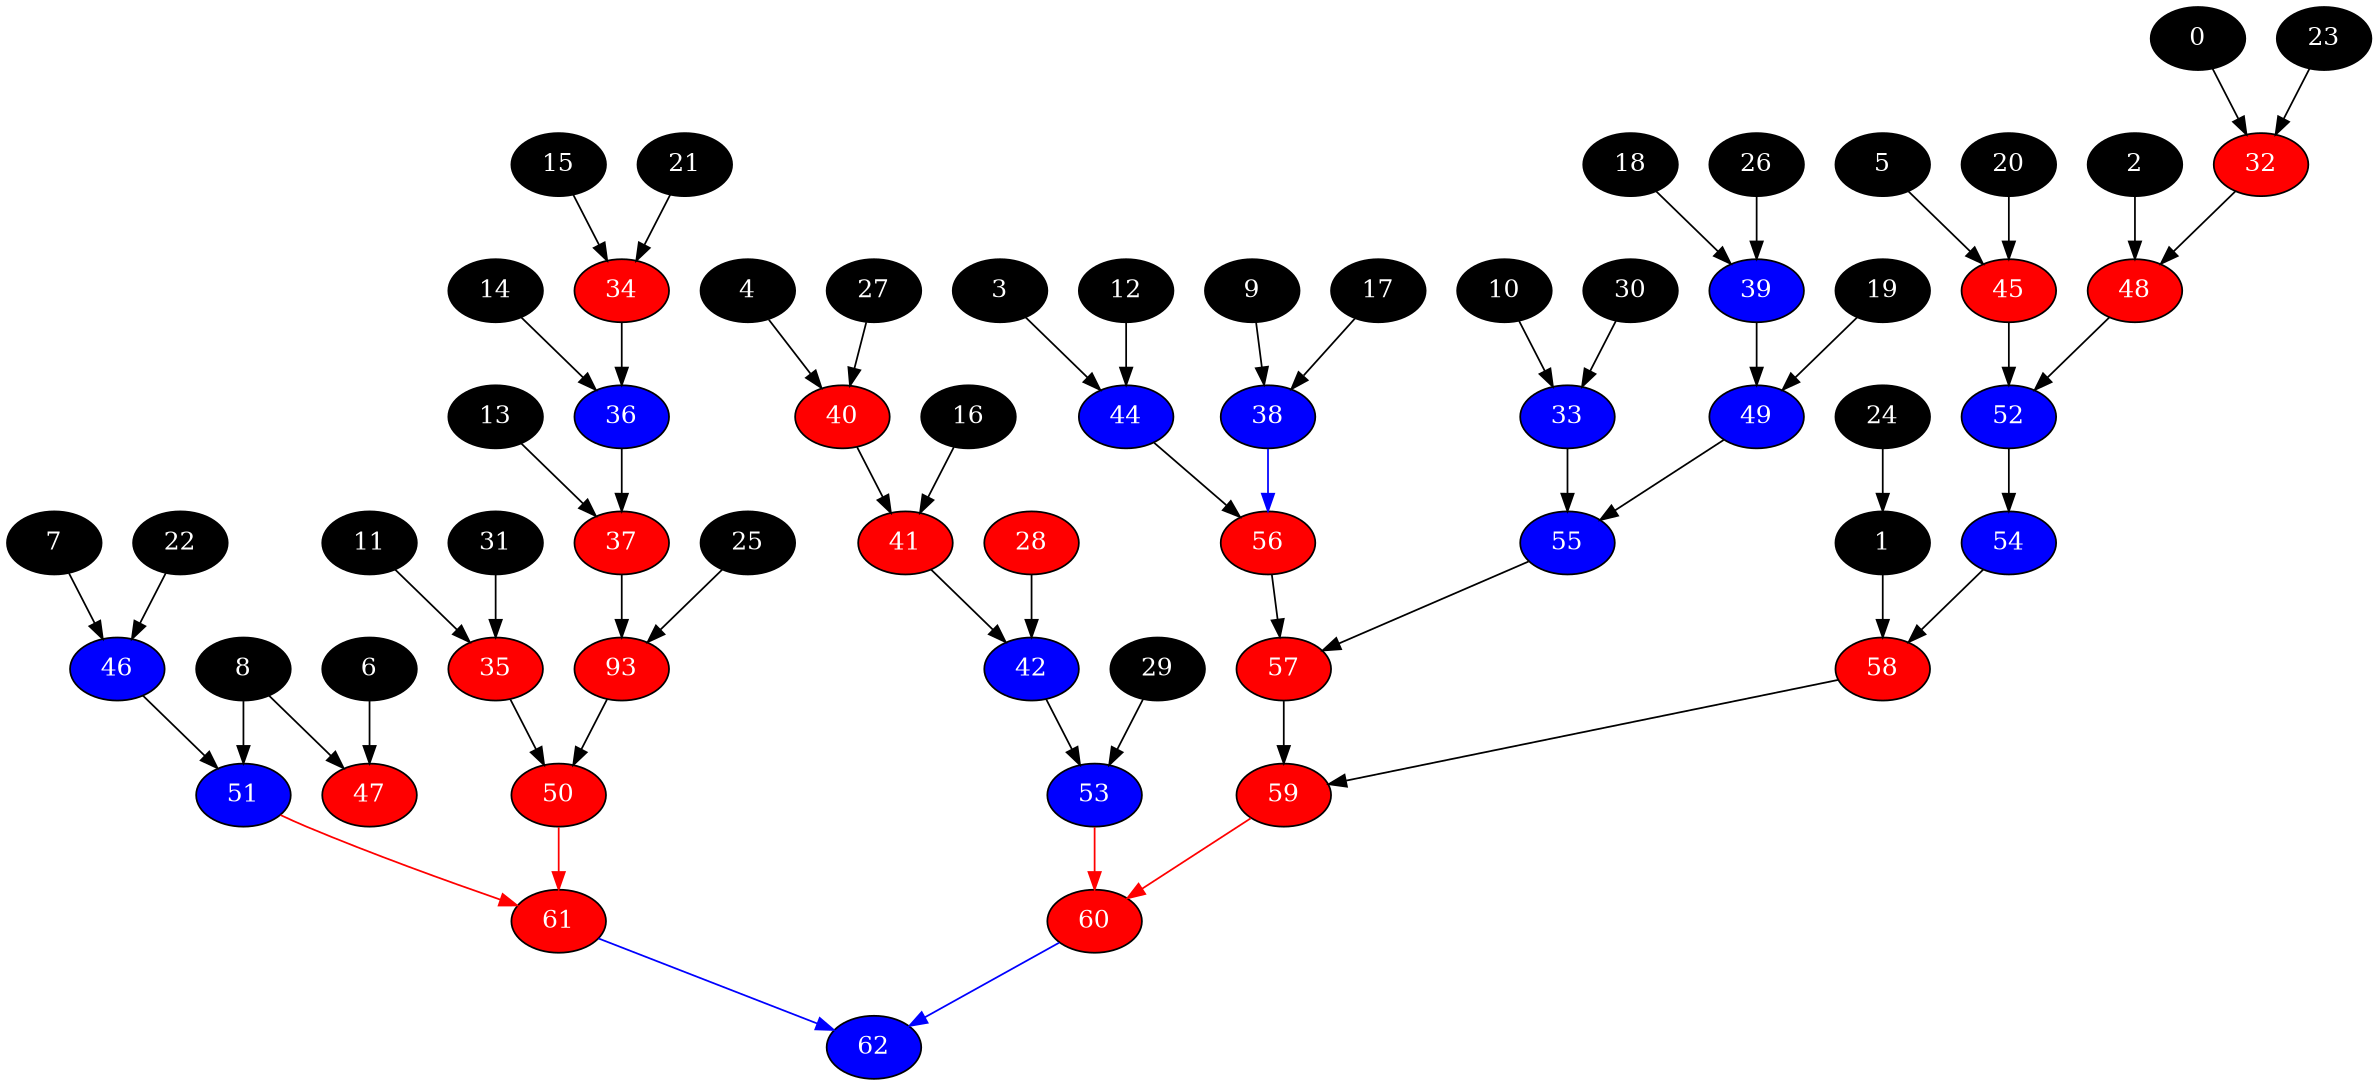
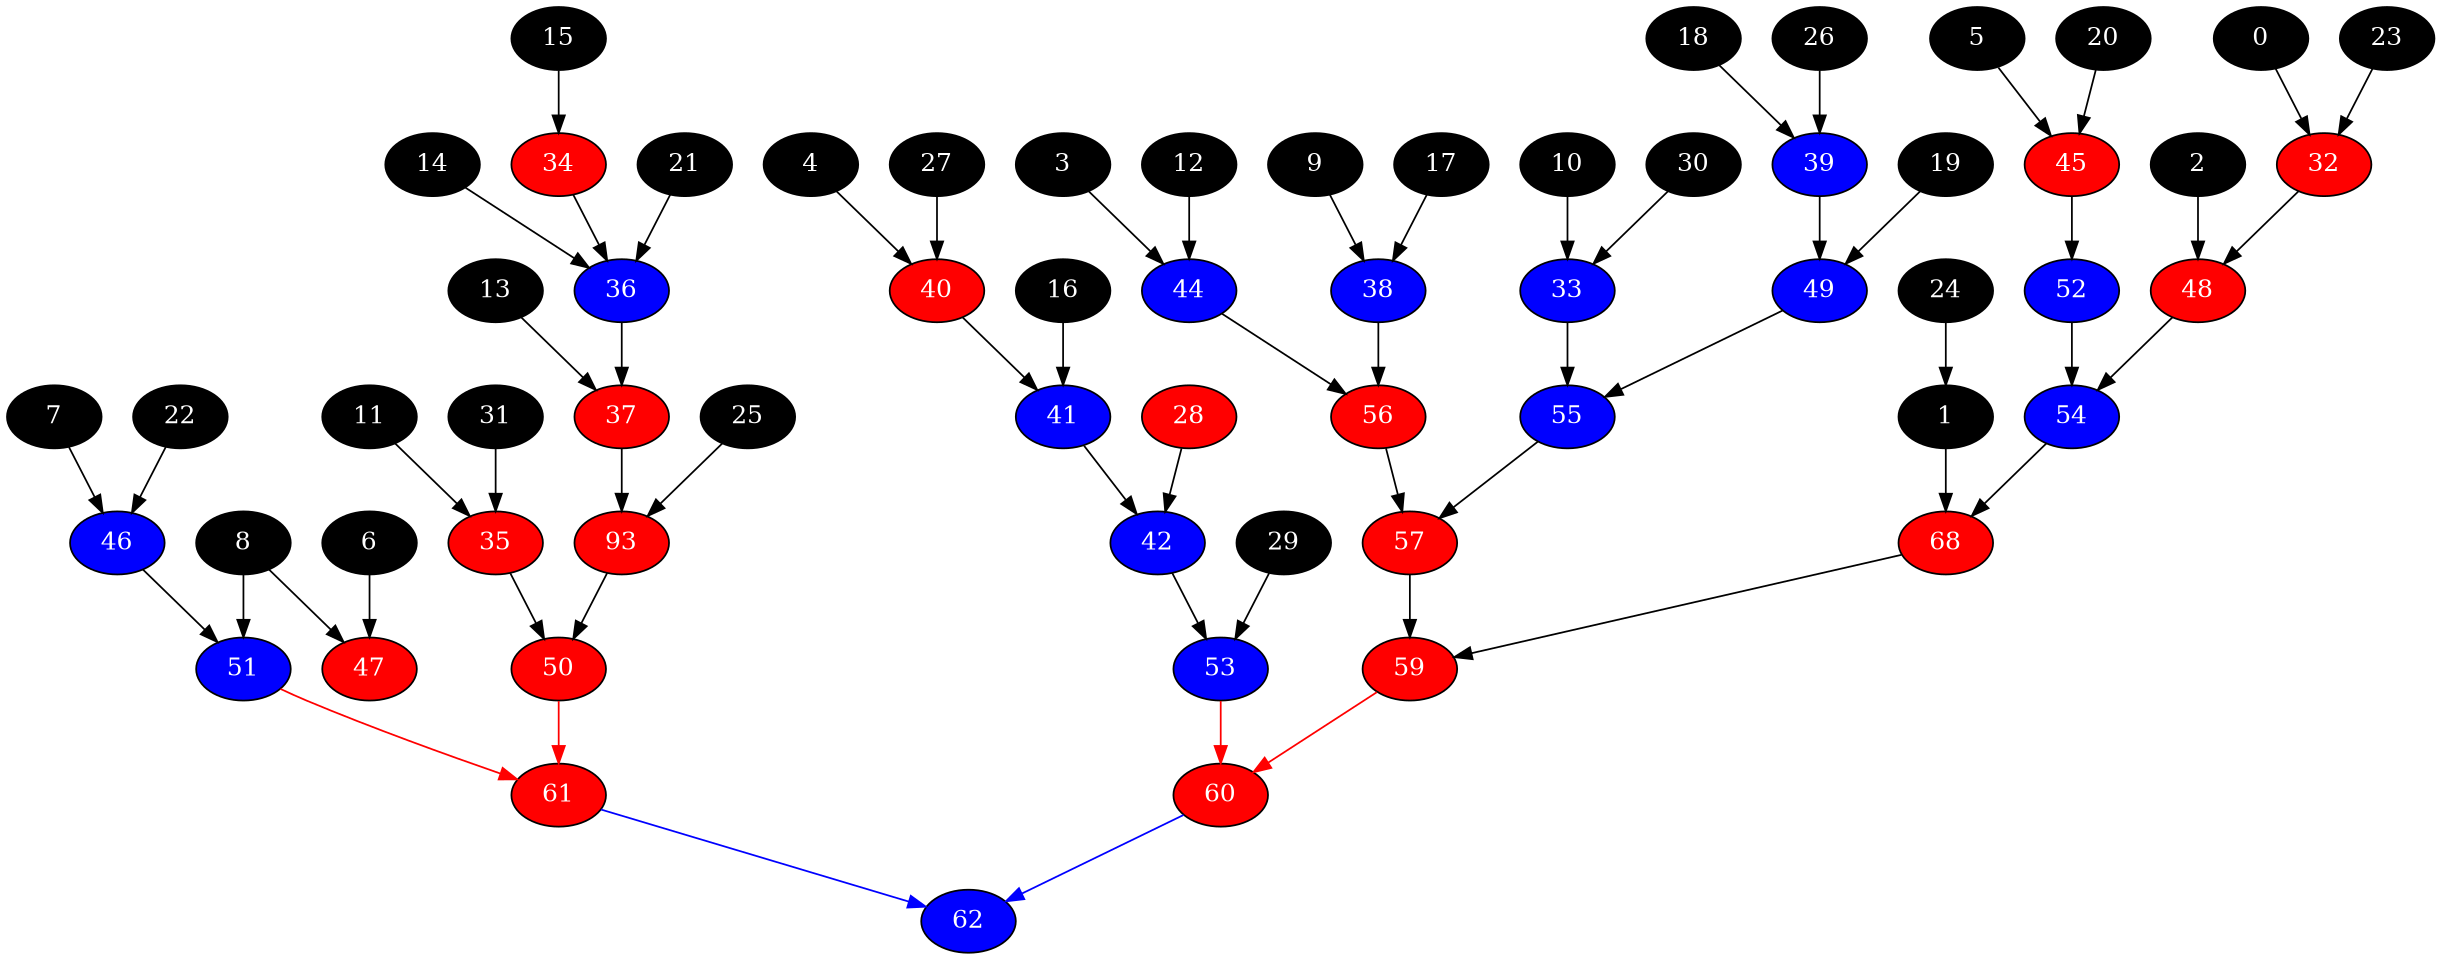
(657, 220) -> (657, 220)
(2078, 348) -> (2141, 348)
(1268, 471) -> (1378, 345)
(905, 543) -> (1063, 417)
(1883, 669) -> (1946, 543)
